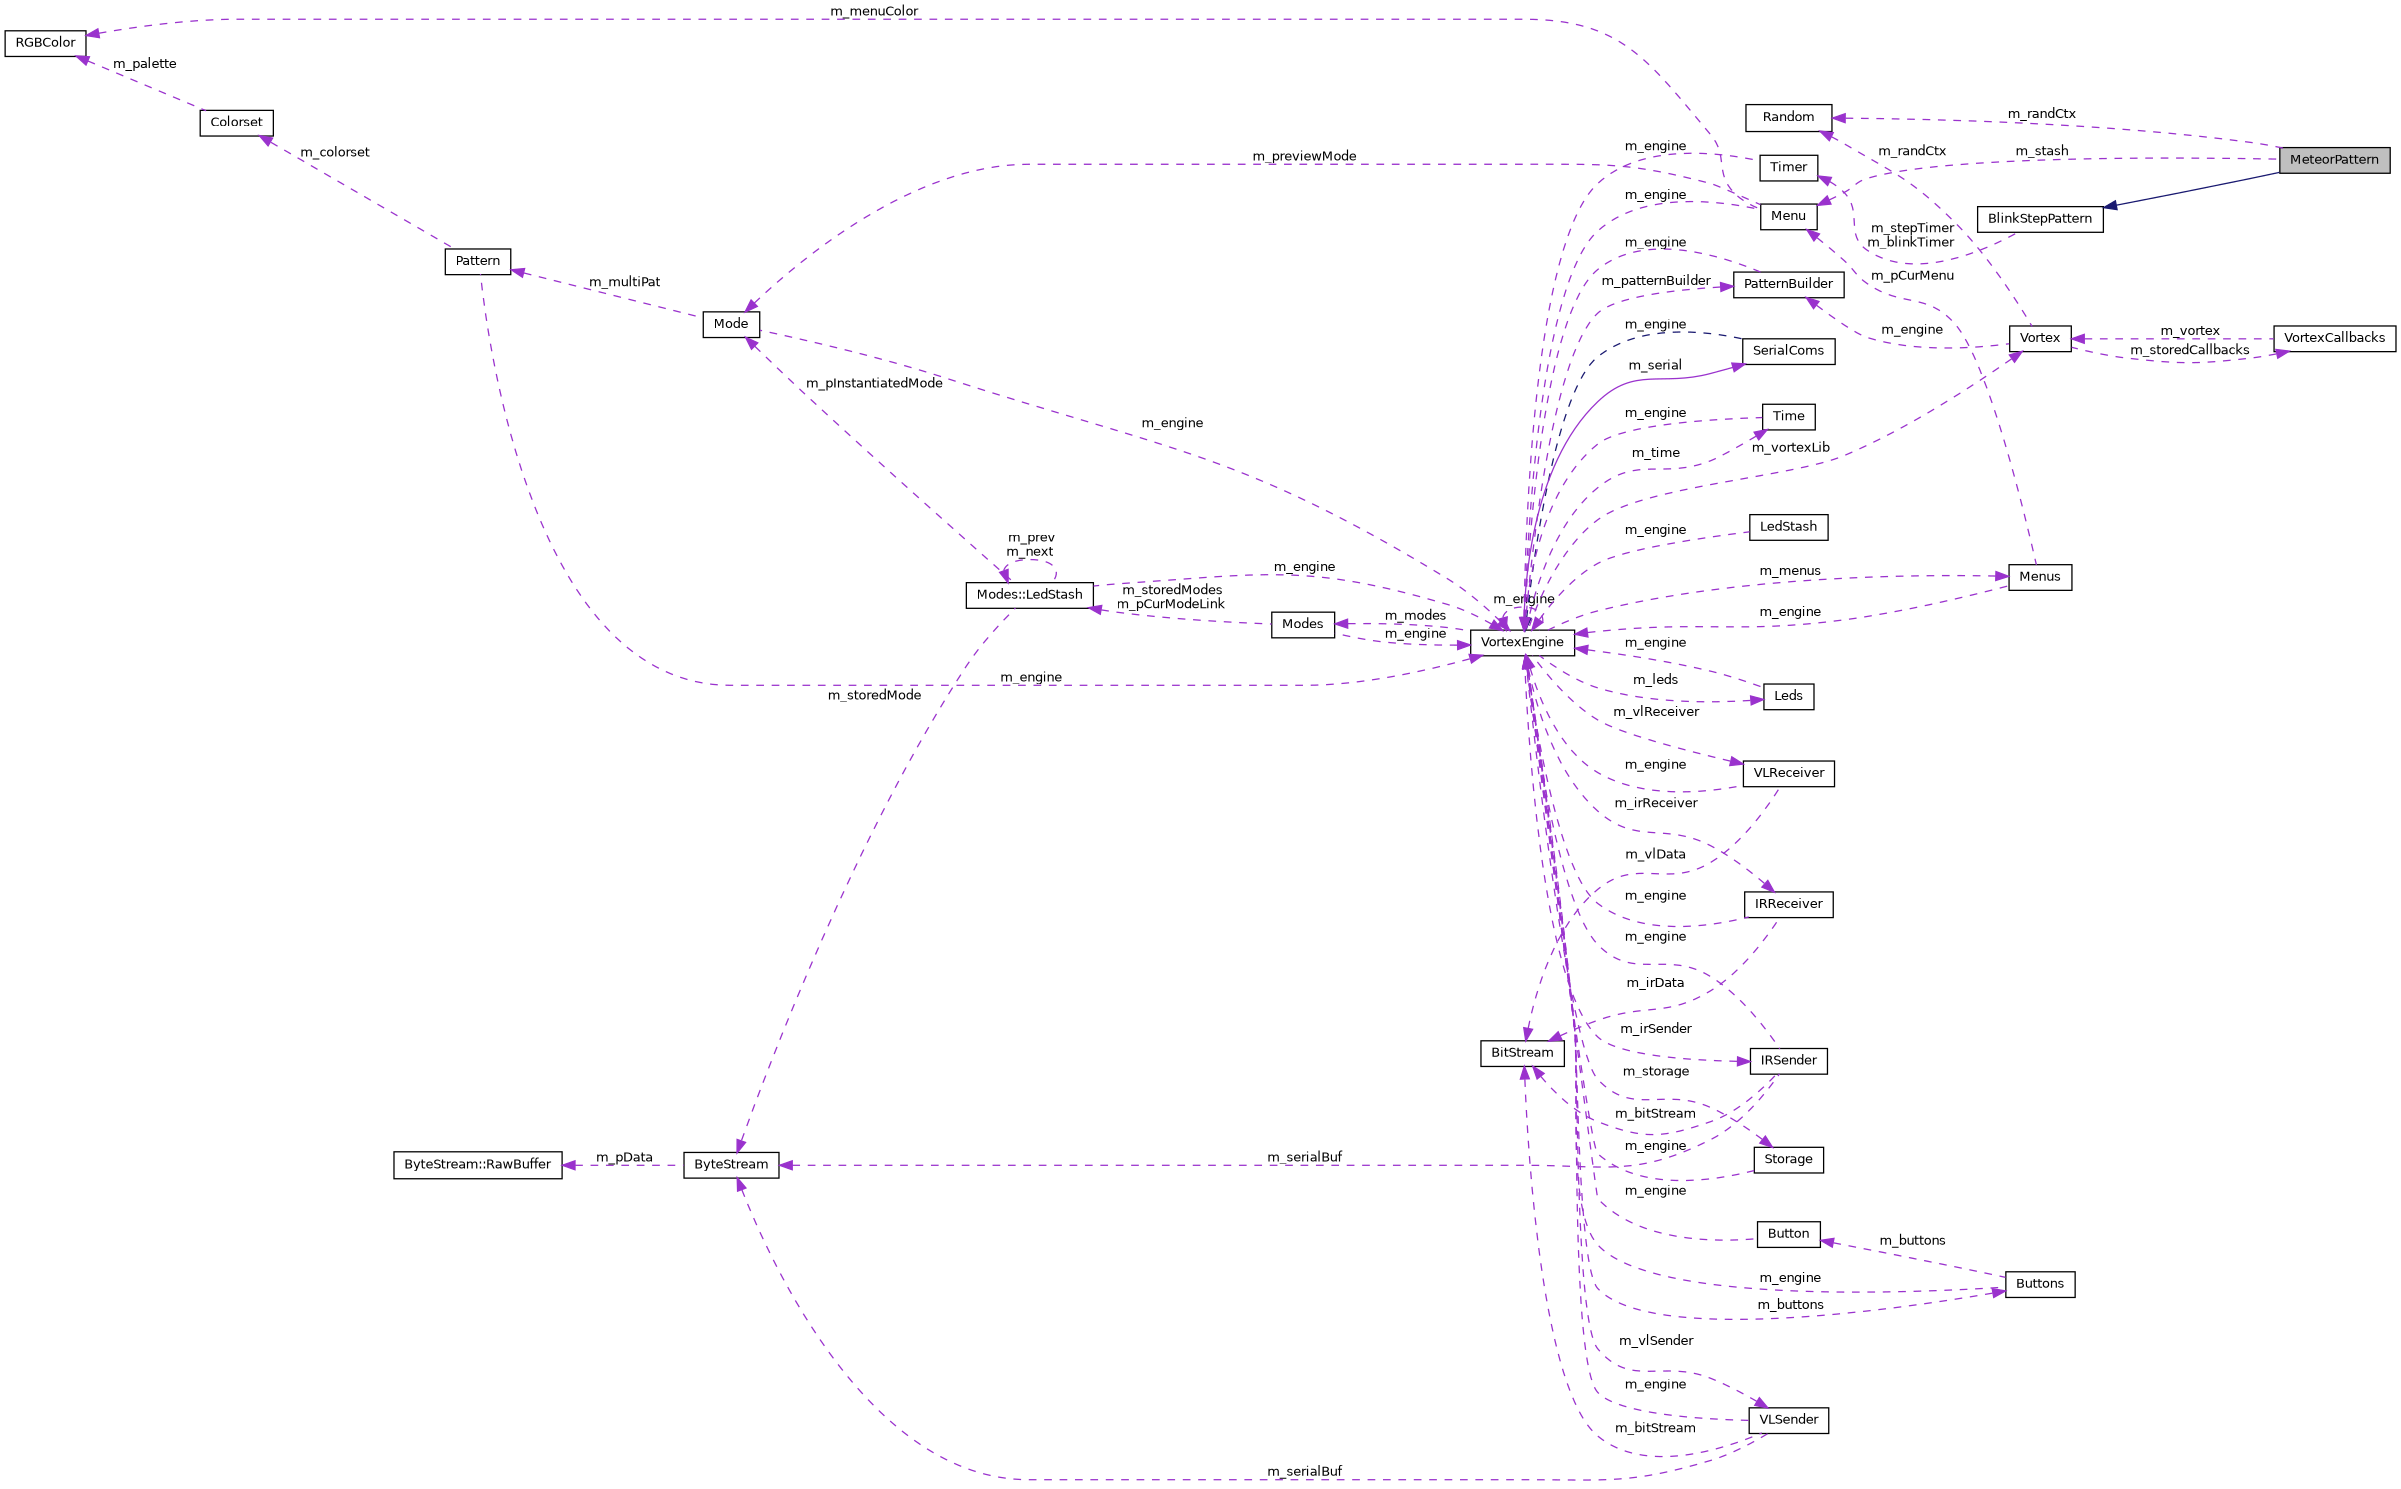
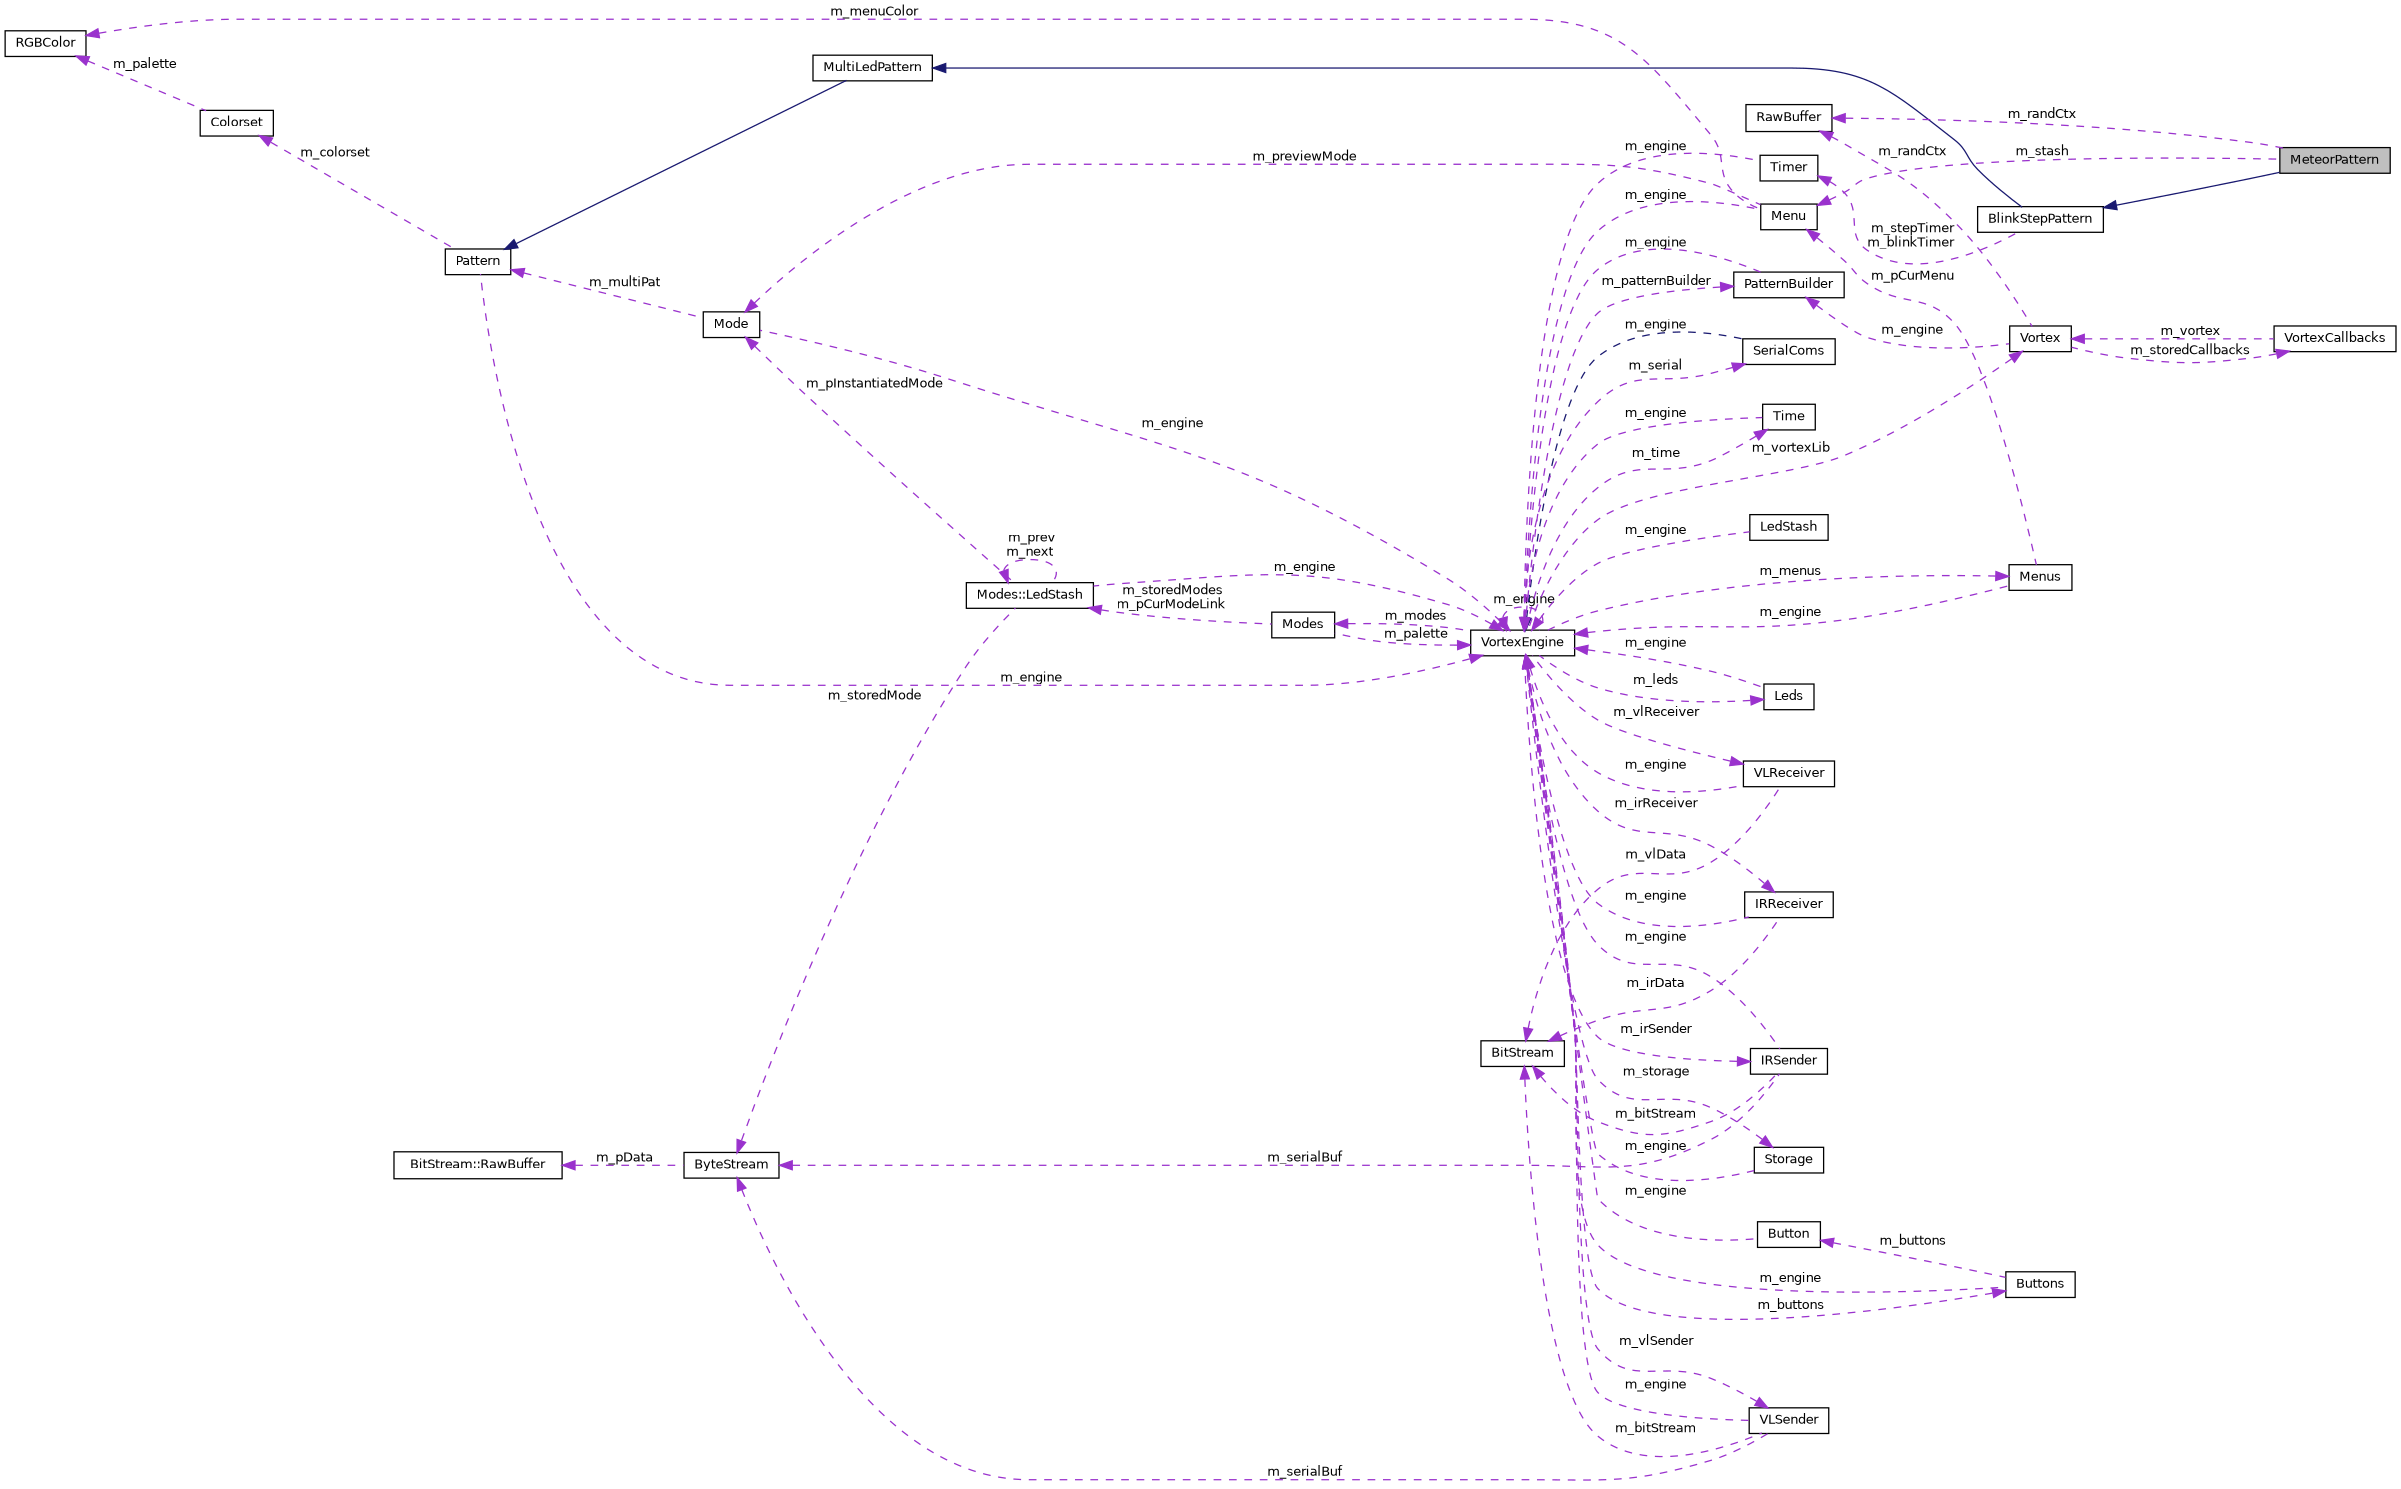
none -> (873, 68)
(1789, 118) -> (1789, 118)
(1567, 443) -> (1567, 443)
(1414, 635) -> (1414, 635)
(478, 1165) -> (478, 1165)
